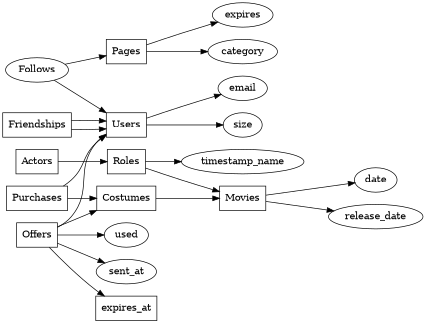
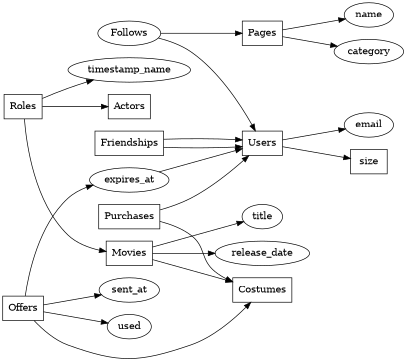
(243, 15) -> (369, 15)
(243, 125) -> (369, 162)
(79, 162) -> (72, 107)
(376, 180) -> (262, 217)
(83, 185) -> (197, 161)
(184, 198) -> (189, 270)
(126, 308) -> (129, 180)
